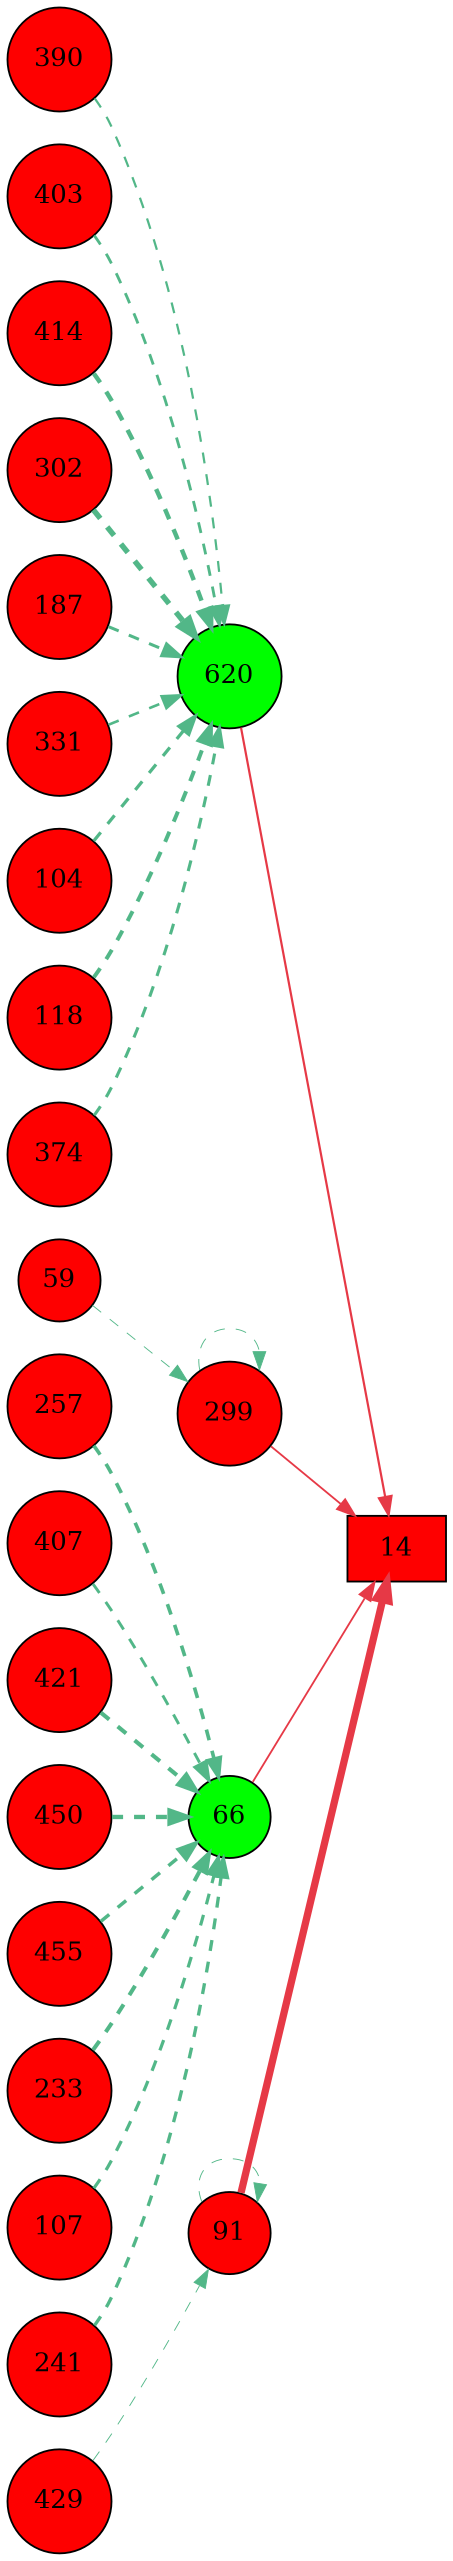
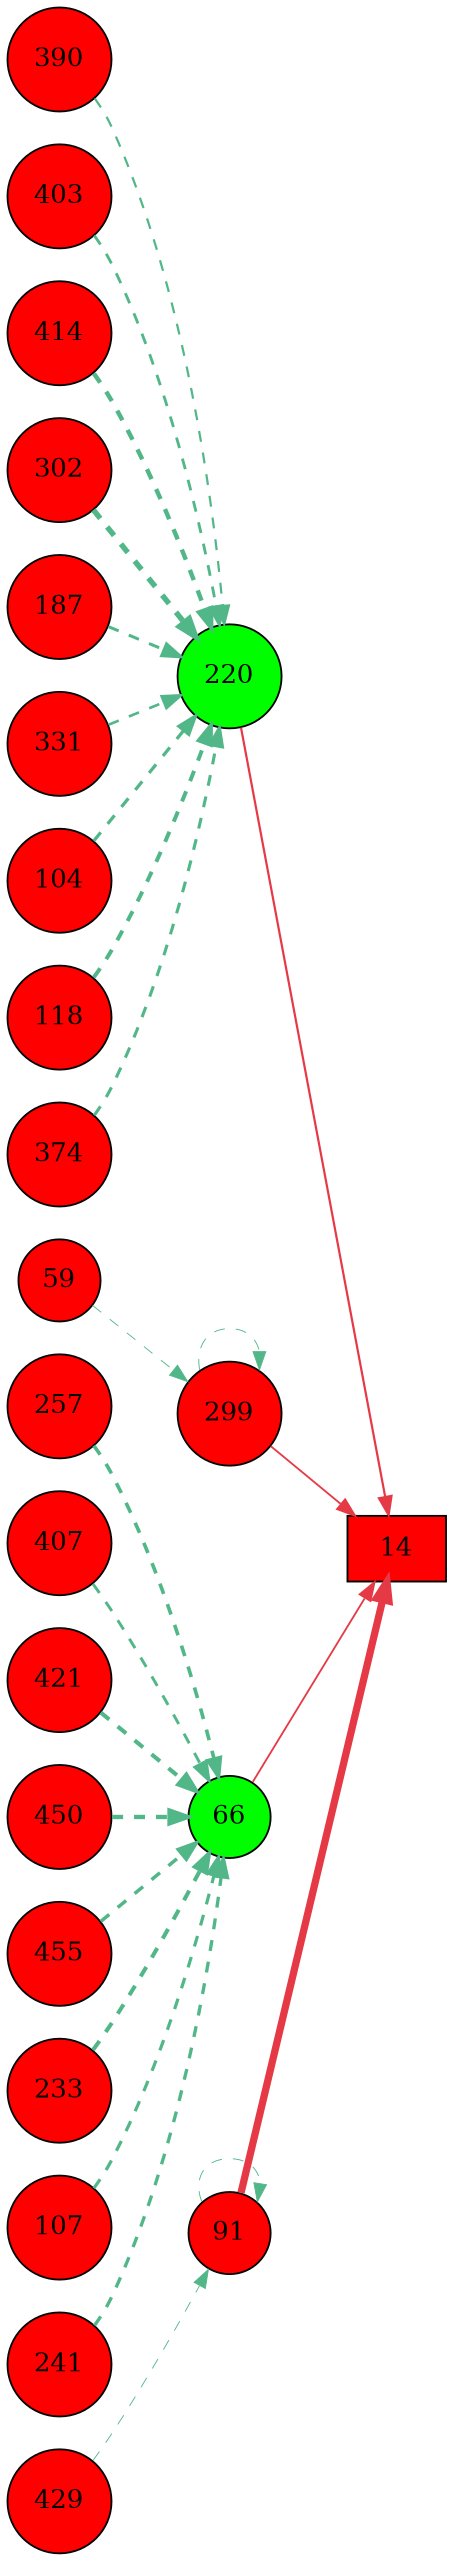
(230, 676) -> (230, 676)
